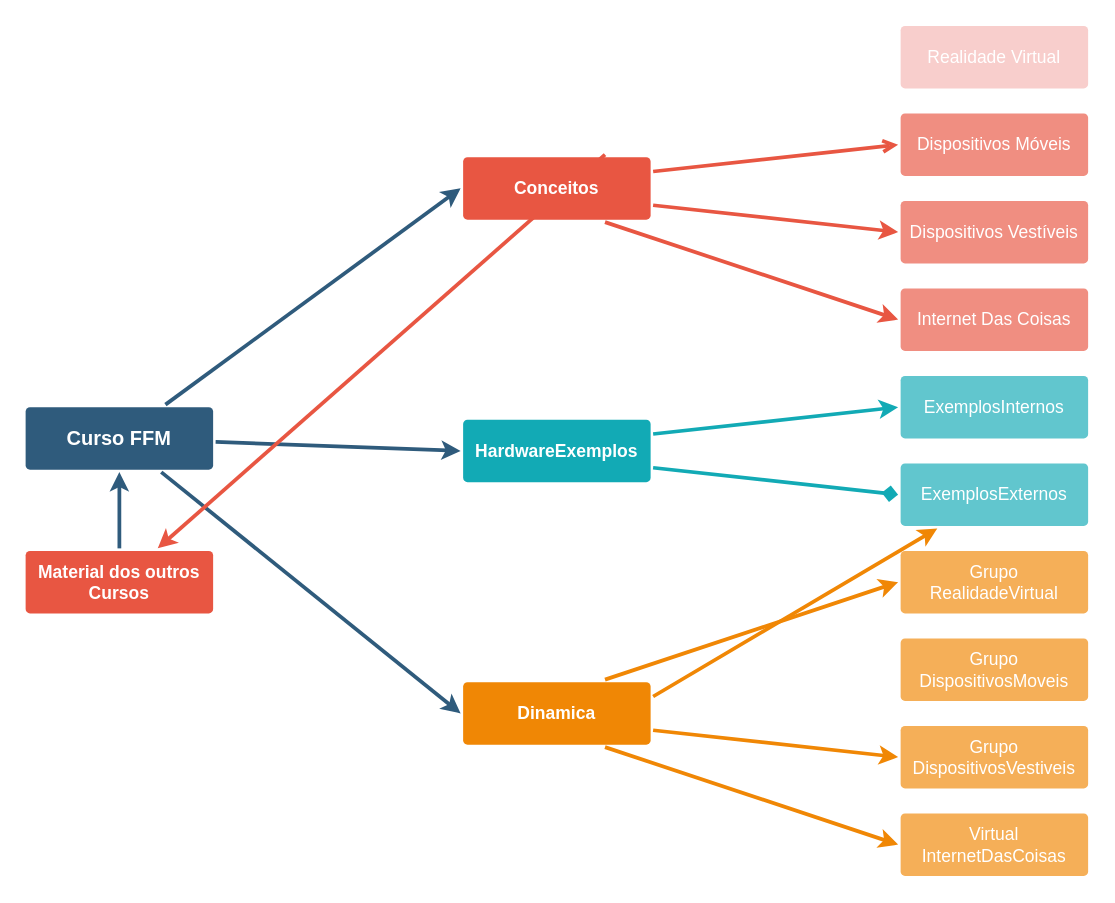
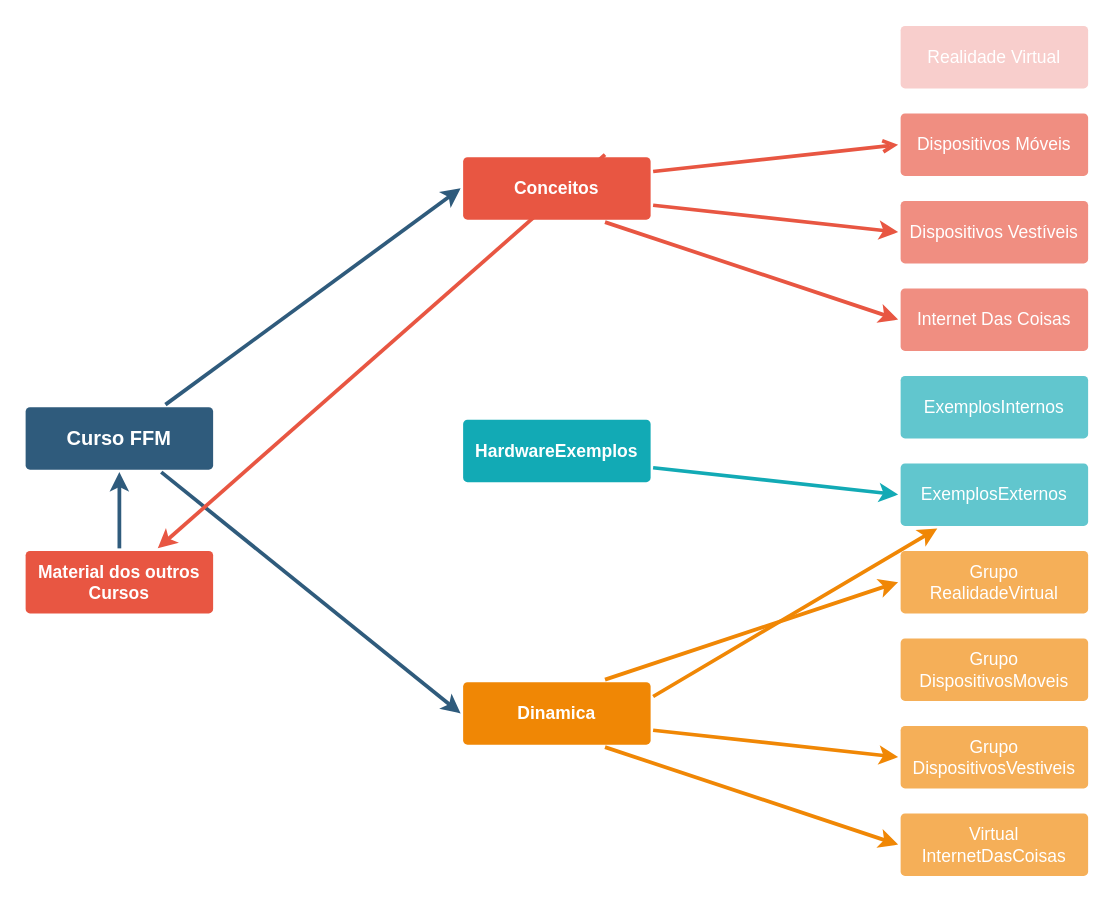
(769, 421) -> none
(332, 446) -> none
(882, 493) -> (883, 493)
